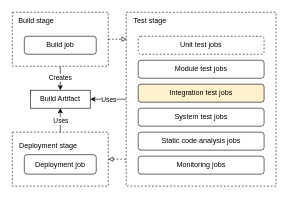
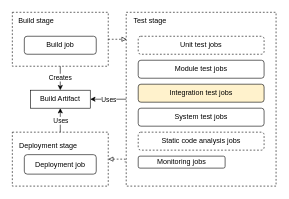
(201, 141) -> (201, 141)
(201, 165) -> (182, 162)
